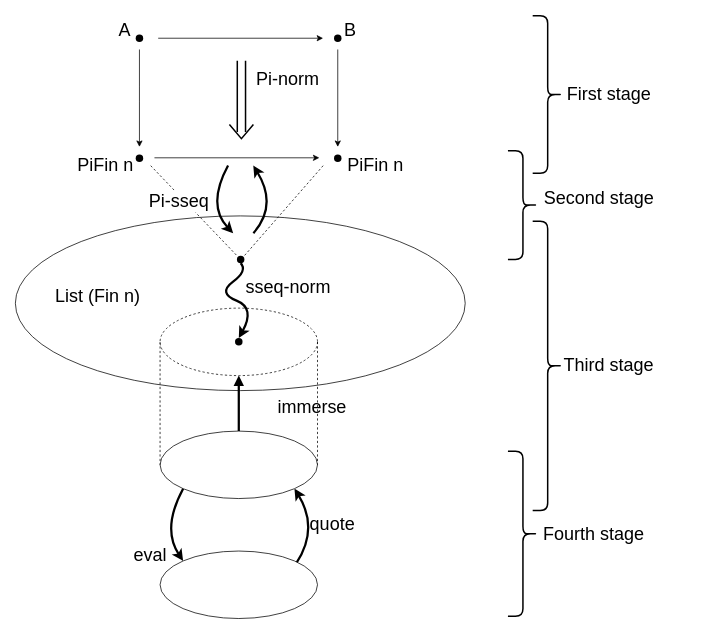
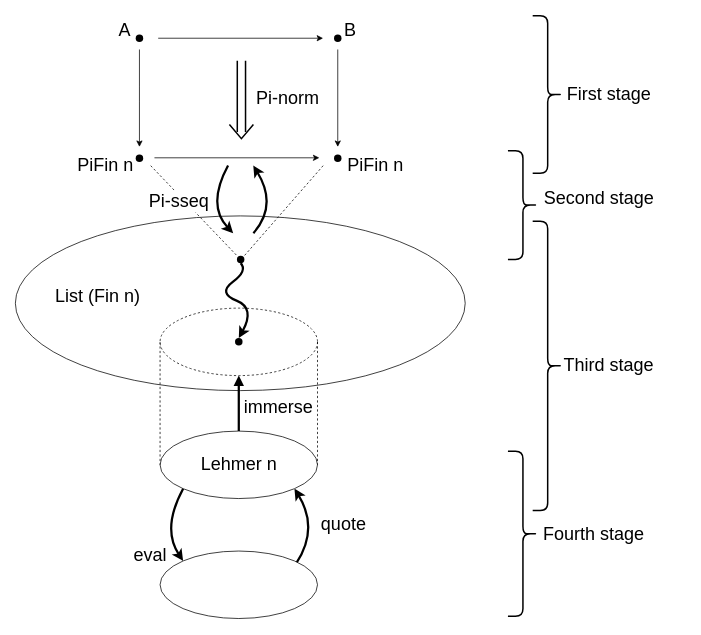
(288, 79) -> (288, 98)
(288, 287) -> none
(312, 407) -> (278, 407)
none -> (239, 465)
(332, 525) -> (344, 525)
